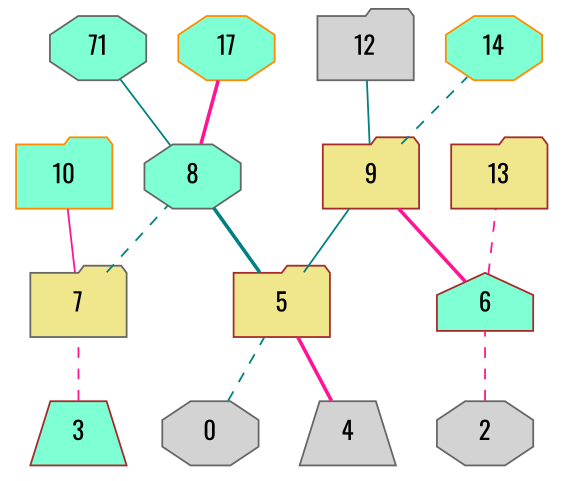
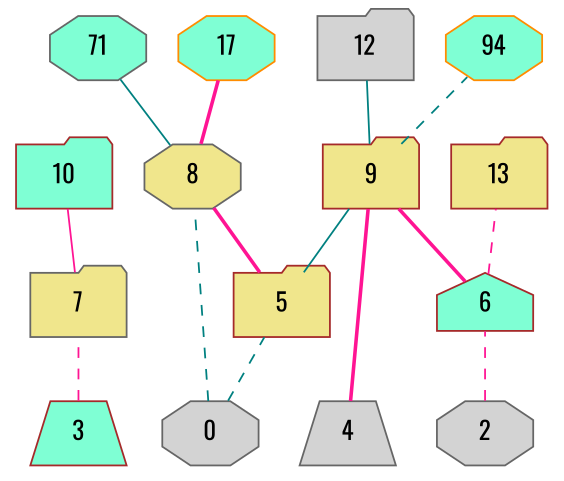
(494, 48) -> (494, 48)
(64, 177) -> (64, 177)
(193, 177) -> (193, 177)
(137, 239) -> (202, 305)
(237, 240) -> (237, 240)
(315, 369) -> (359, 305)
